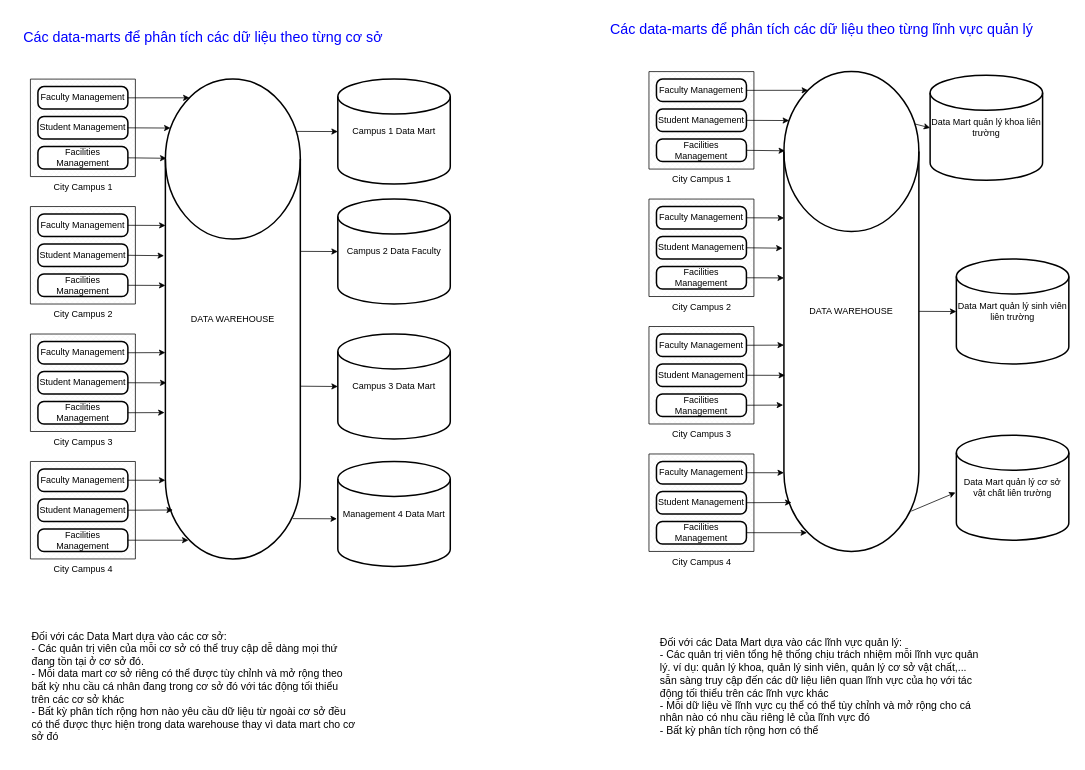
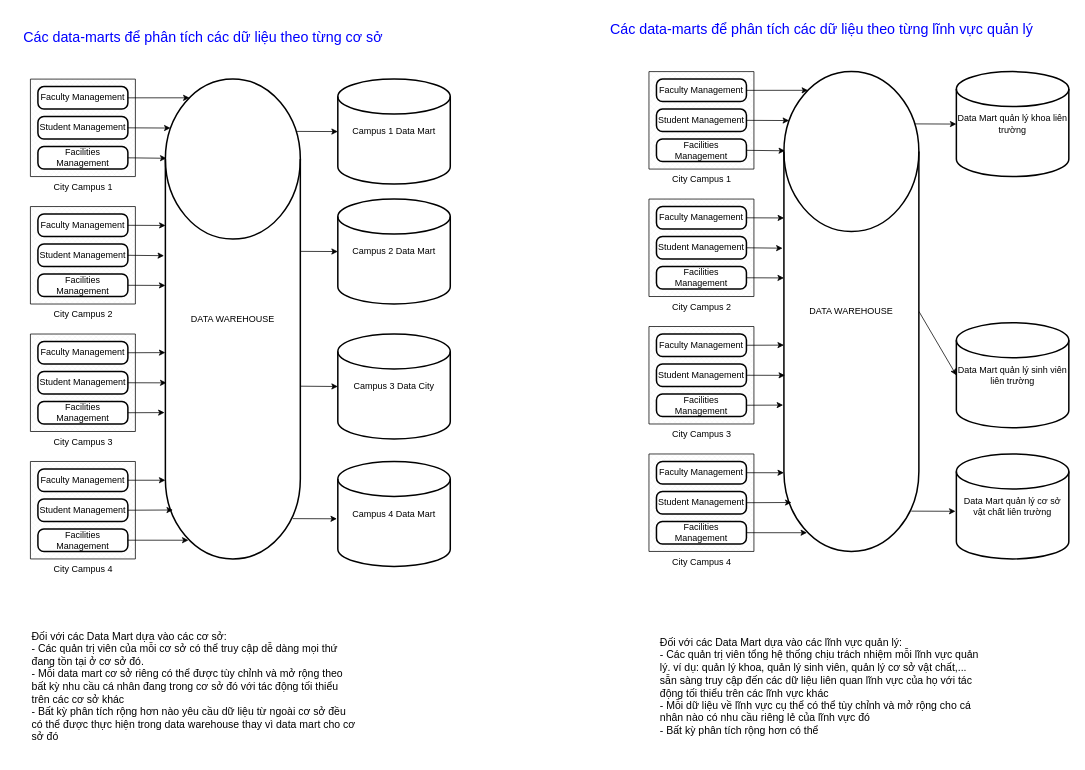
(987, 128) -> (1013, 124)
(394, 252) -> (394, 252)
(1013, 312) -> (1013, 375)
(394, 387) -> (394, 387)
(1013, 488) -> (1013, 507)
(394, 514) -> (394, 514)
